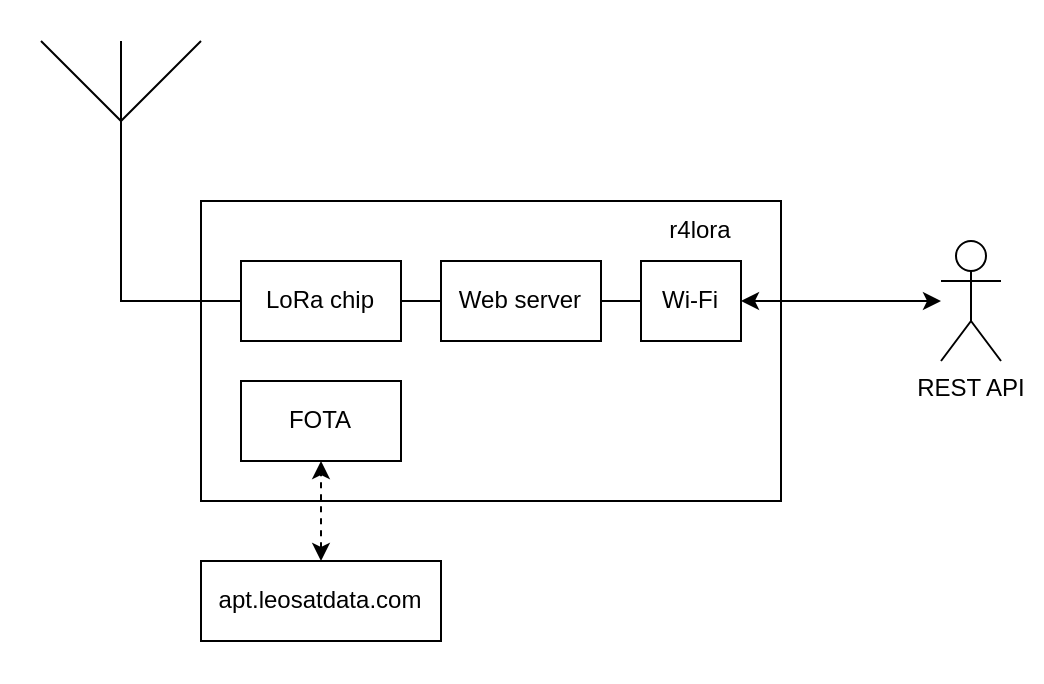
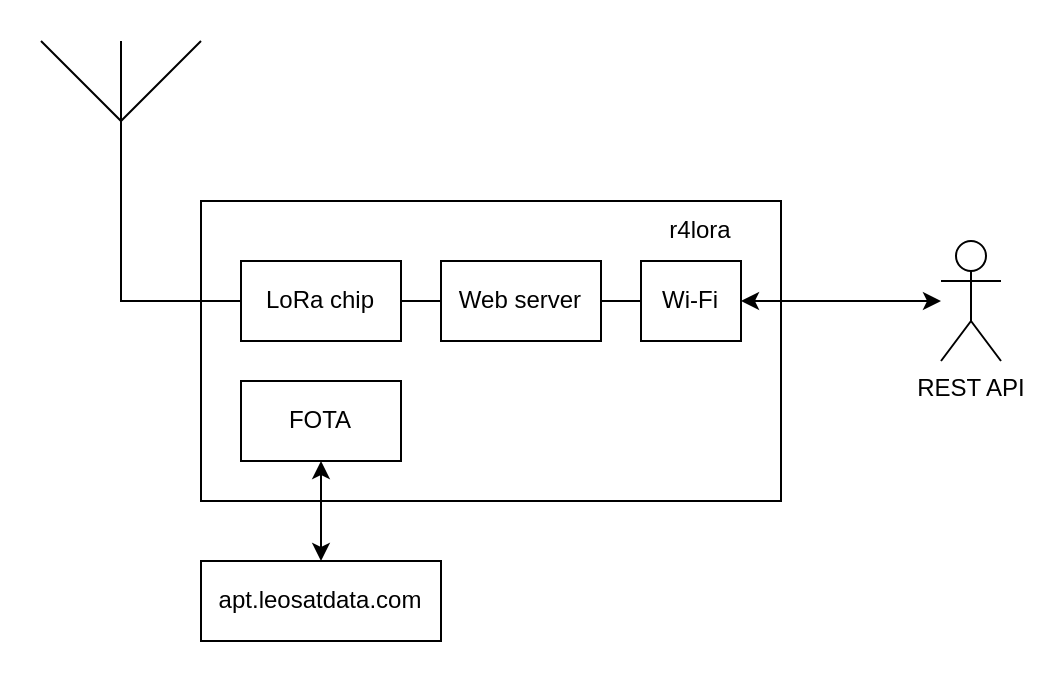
(321, 510) -> (321, 510)
